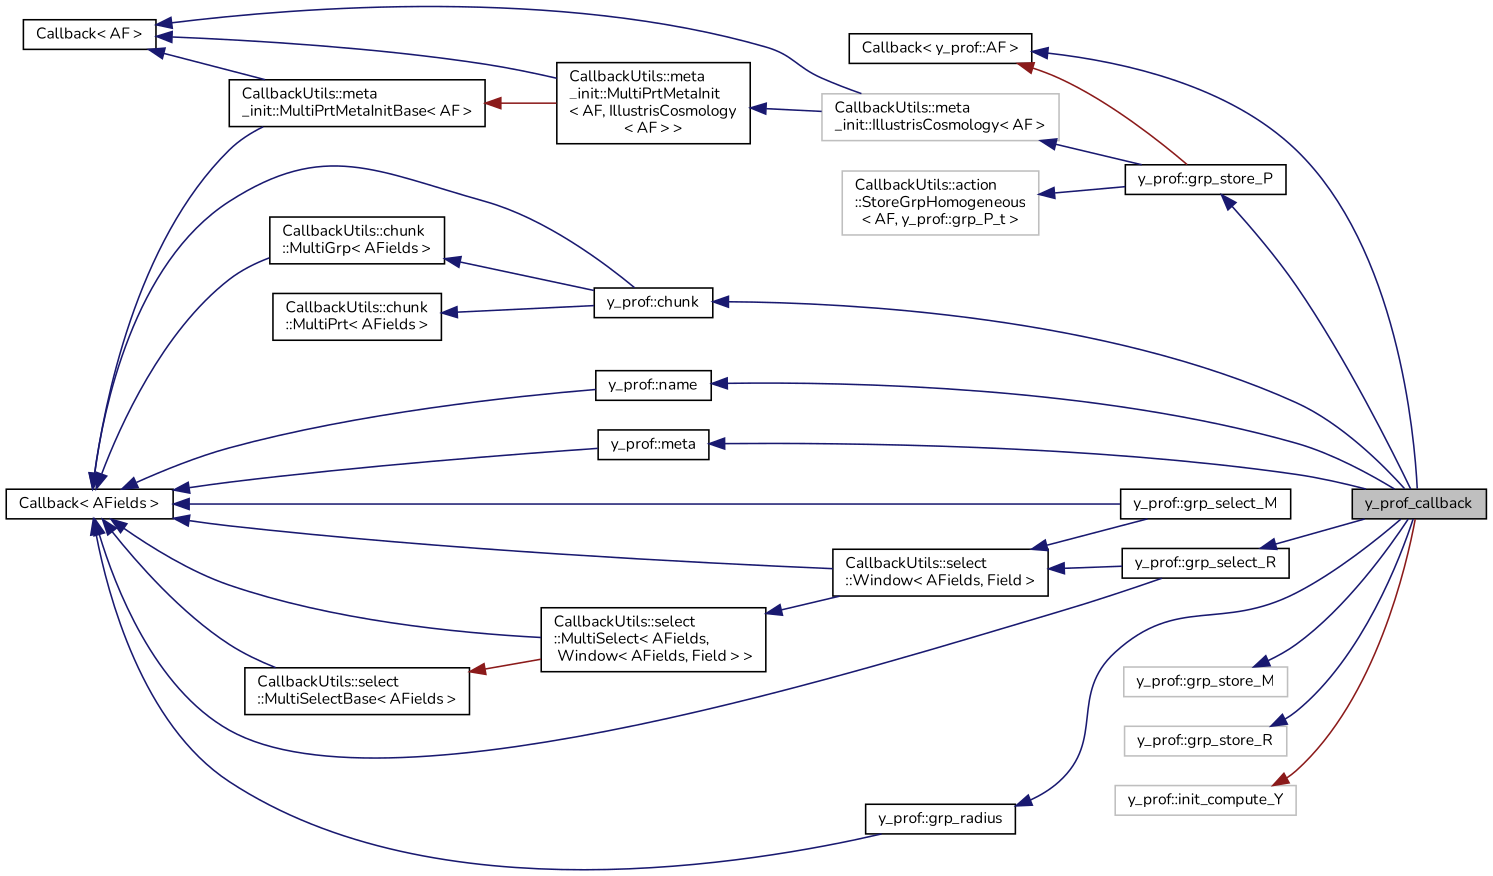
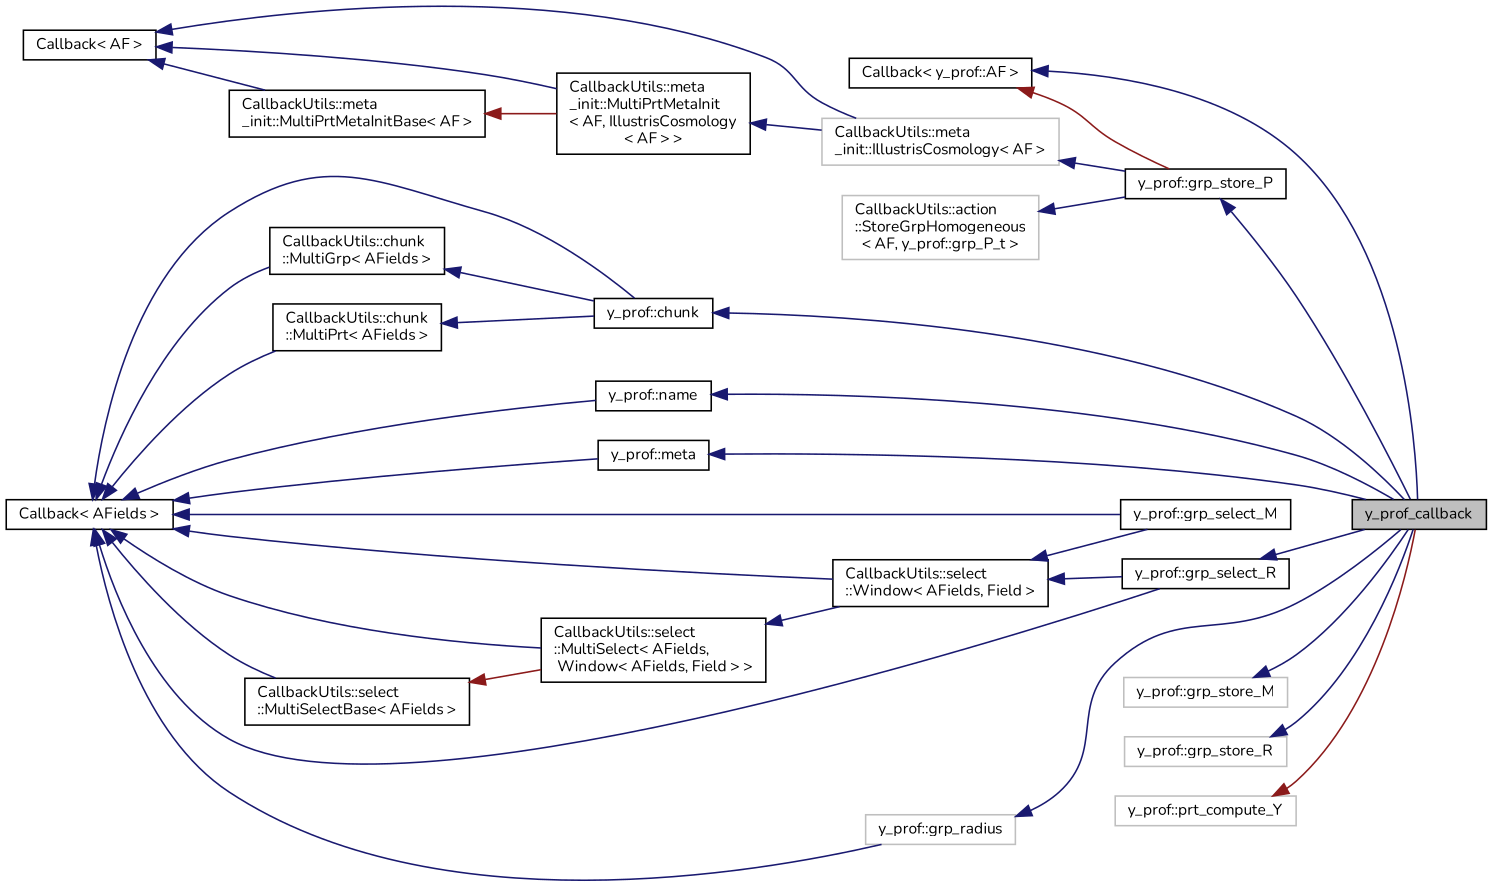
(145, 282) -> (185, 408)
(1206, 800) -> (1206, 811)
(941, 819) -> (941, 830)
